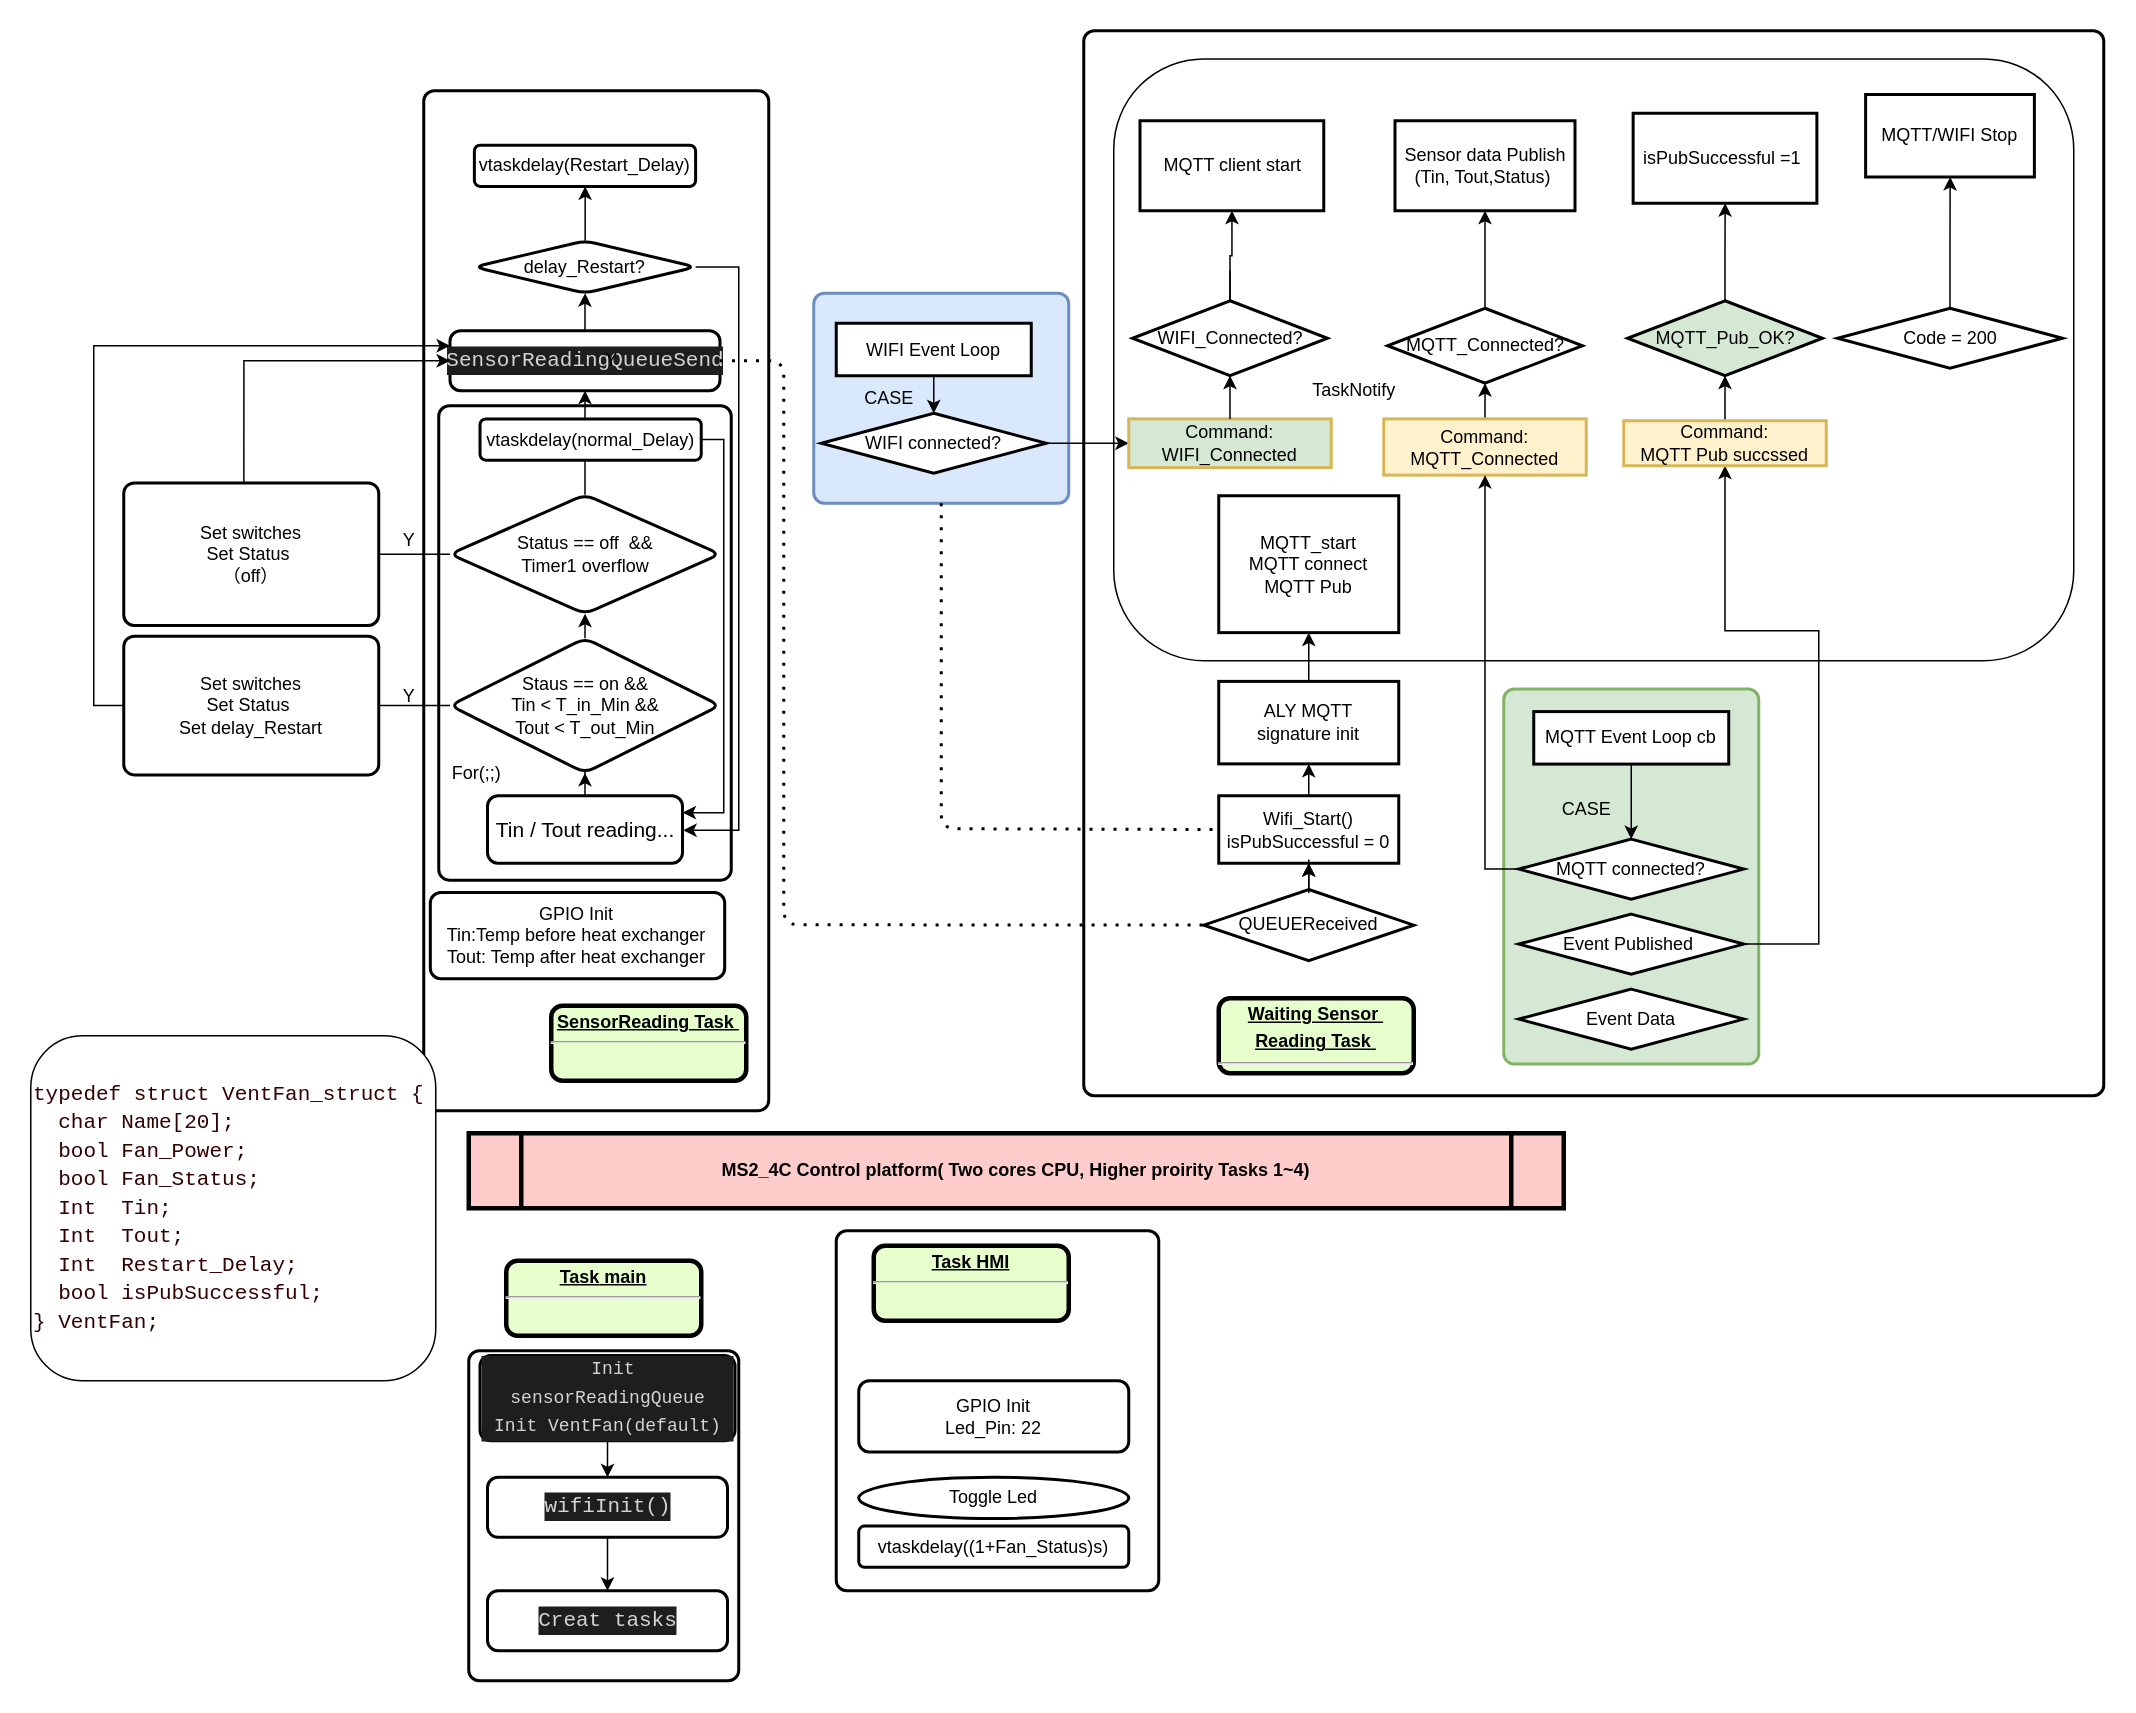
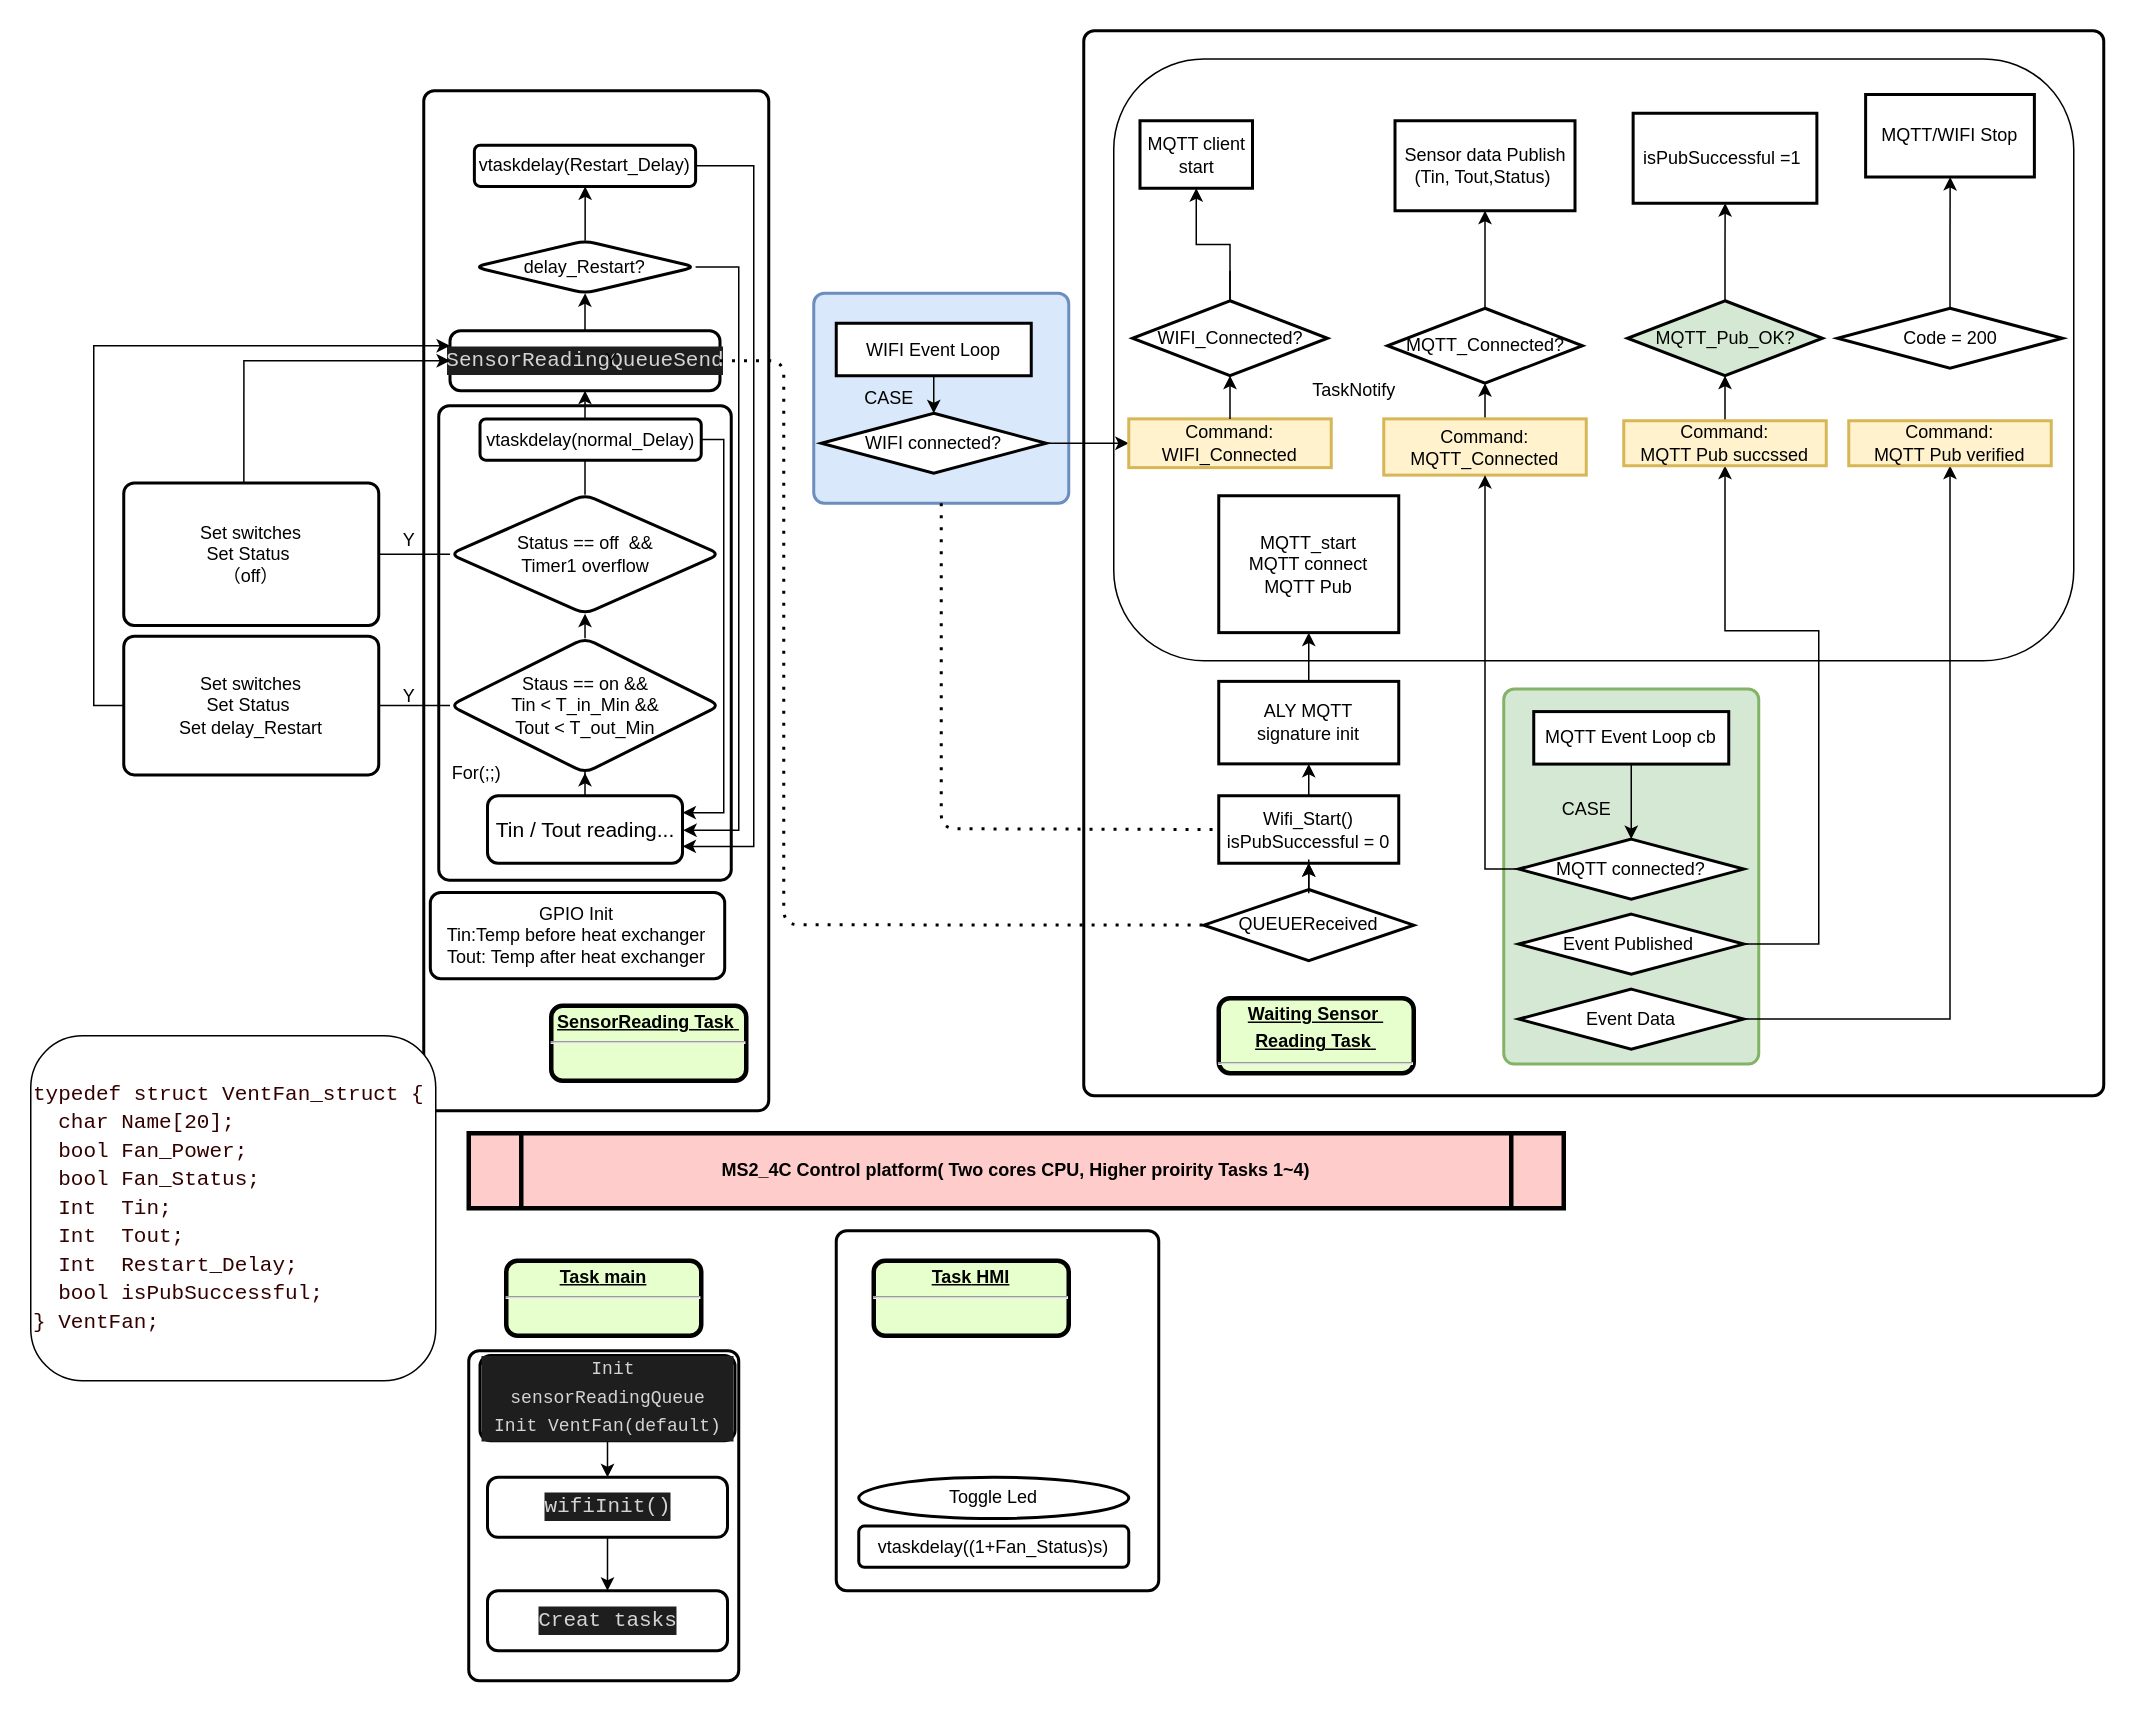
(1232, 166) -> (1196, 155)
(1230, 443) -> (1230, 443)
none -> (1950, 443)
none -> (754, 507)
none -> (1950, 849)
(971, 1283) -> (971, 1298)
(994, 1416) -> none
